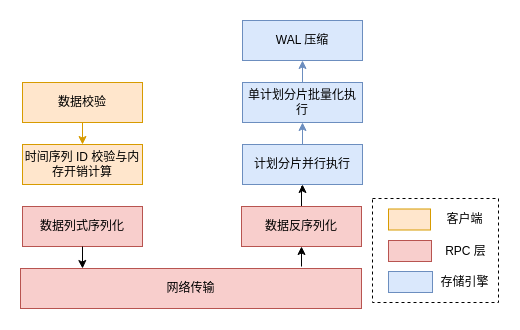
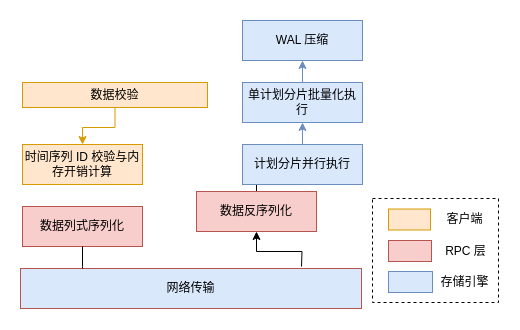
(83, 103) -> (115, 95)
(302, 227) -> (257, 212)
(83, 264) -> (83, 262)
(191, 289) -> (191, 289)
